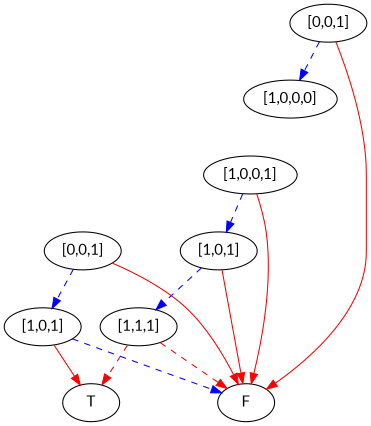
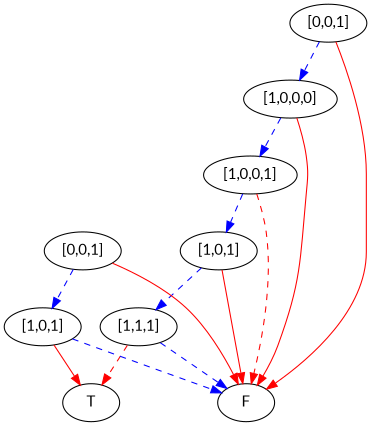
none -> (273, 132)
none -> (301, 250)
(268, 284) -> (268, 284)
(189, 363) -> (189, 363)
